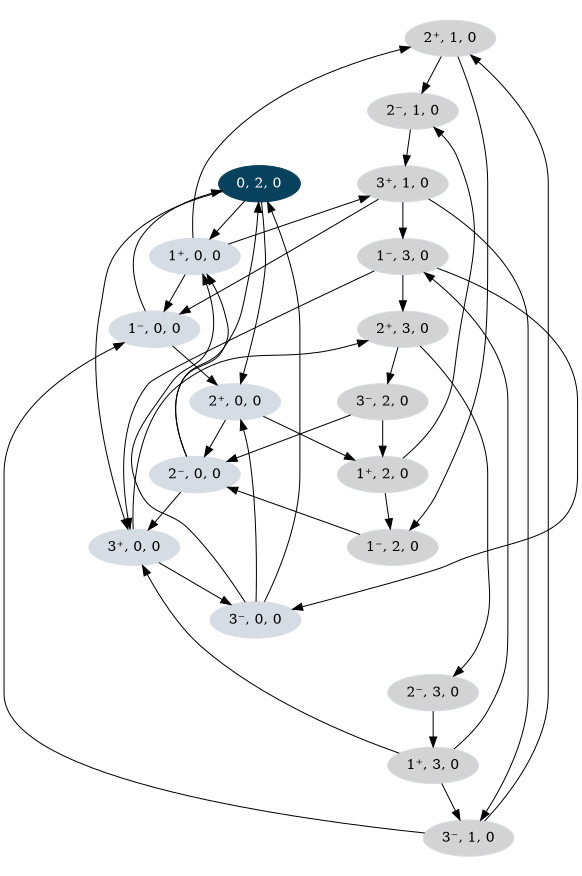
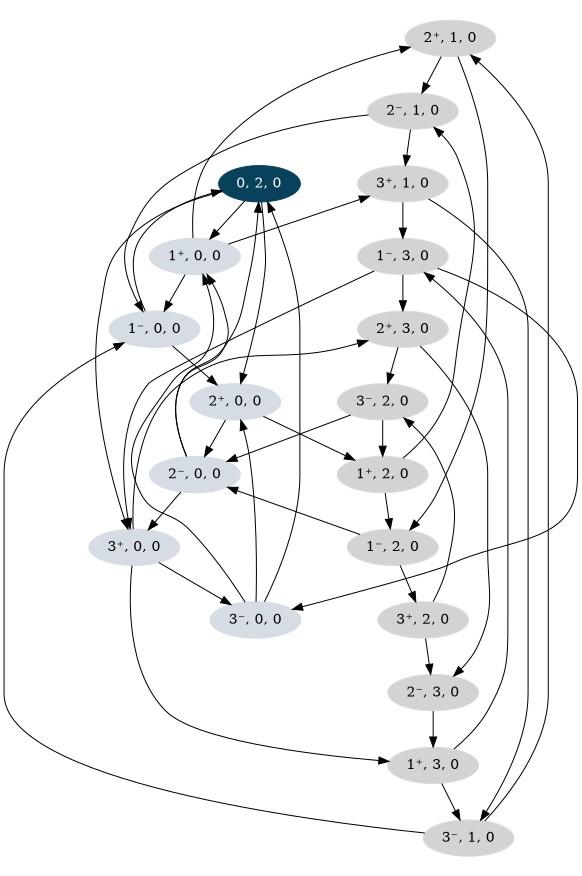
(279, 257) -> (193, 167)
none -> (423, 620)
(256, 686) -> (195, 727)
